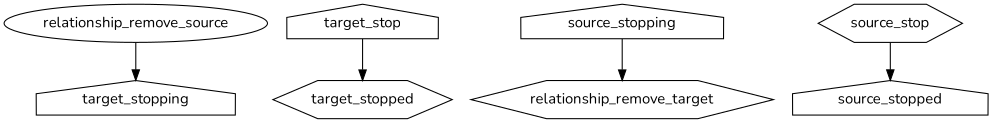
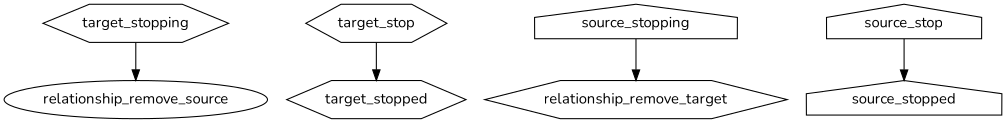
(363, 23) -> (376, 23)
(890, 23) -> (904, 23)
(136, 56) -> (136, 56)
(136, 100) -> (136, 23)
